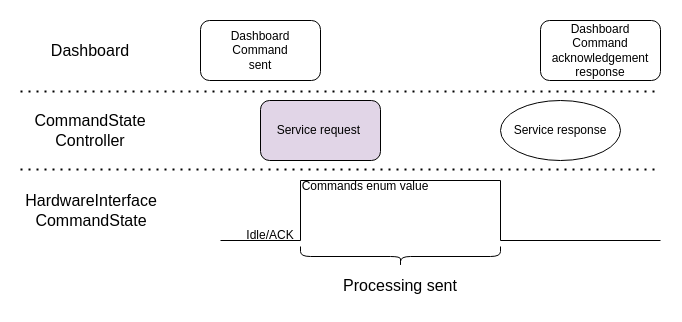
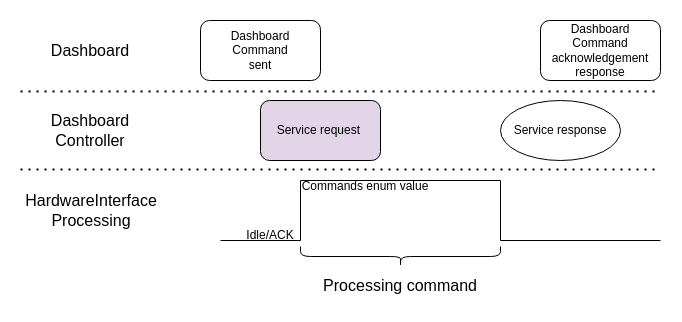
(91, 131) -> (91, 131)
(92, 211) -> (92, 211)
(401, 286) -> (401, 286)
